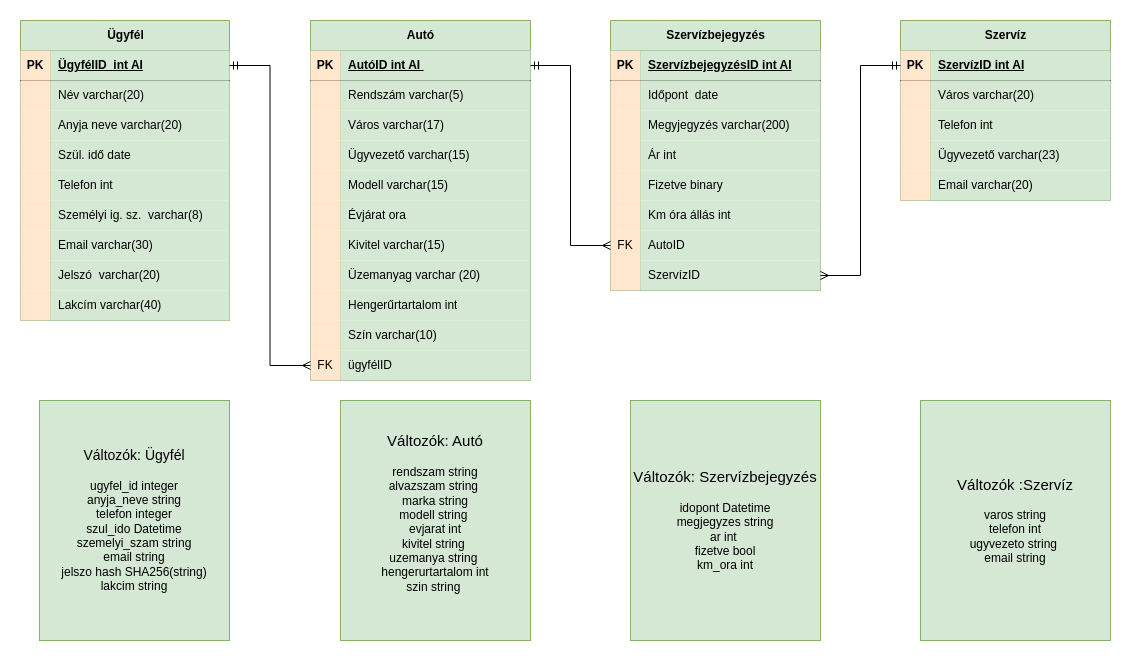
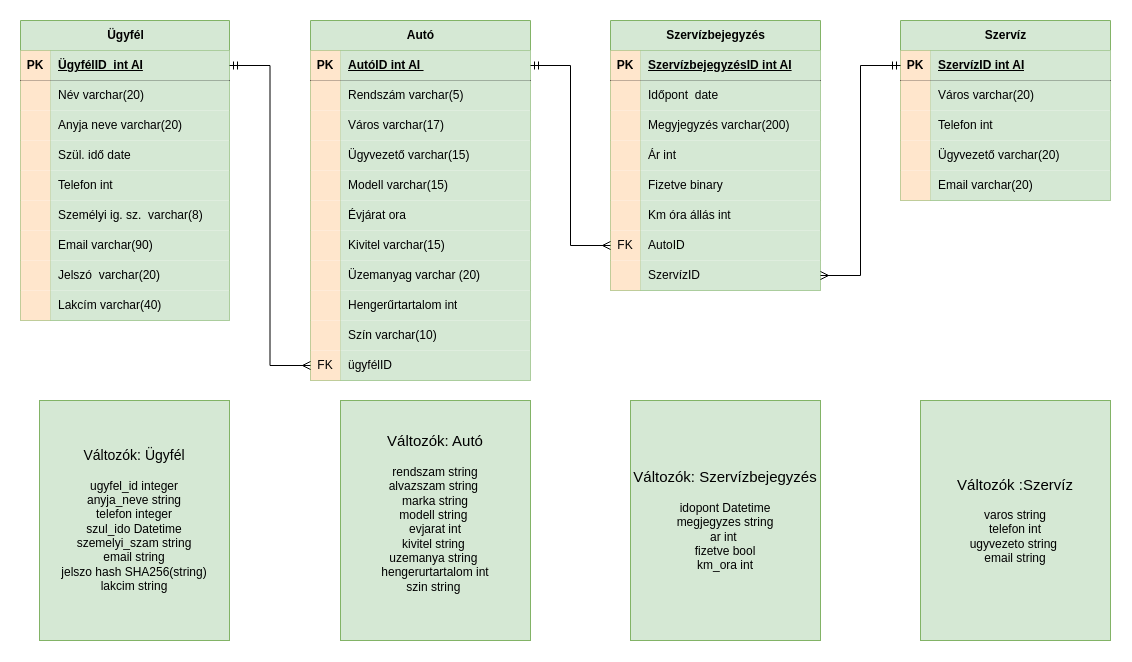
(1008, 156) -> (1008, 156)
(111, 246) -> (111, 246)
